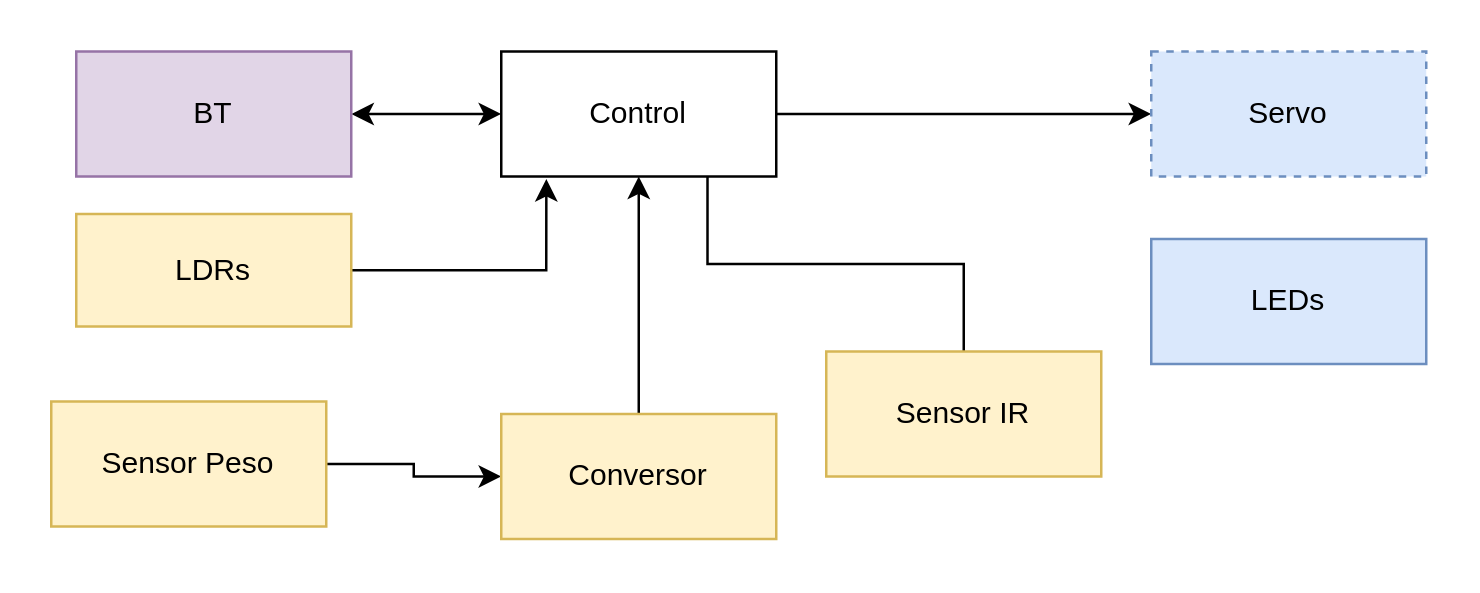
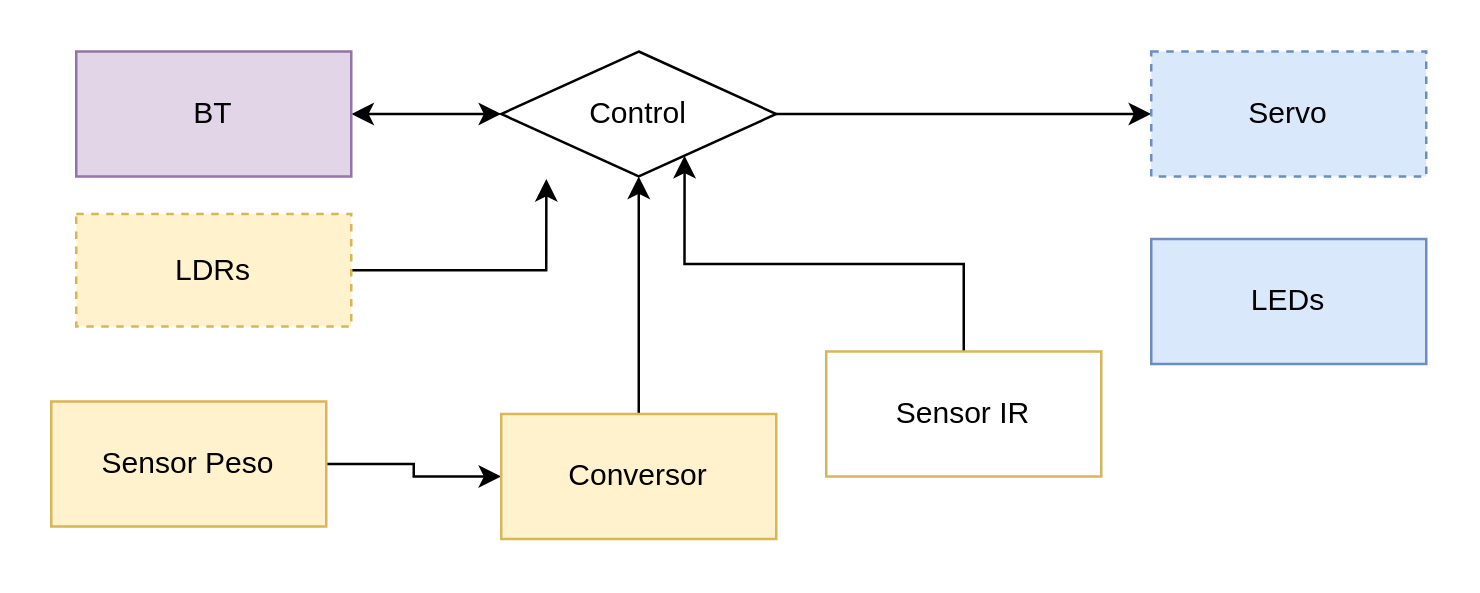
(639, 114) -> (639, 114)
(708, 222) -> (685, 231)
(214, 270) -> (214, 270)
(964, 414) -> (964, 414)
